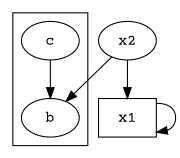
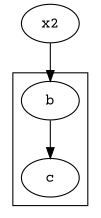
(50, 74) -> (50, 134)
(127, 118) -> none
